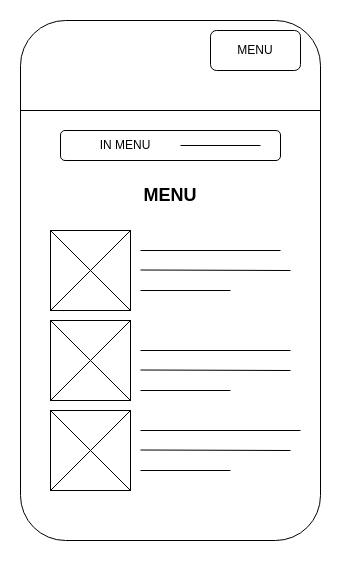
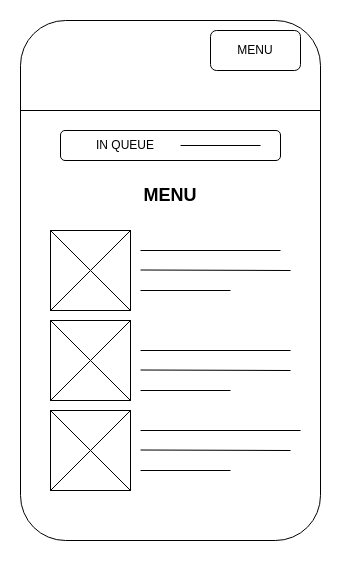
(126, 146) -> (126, 146)
